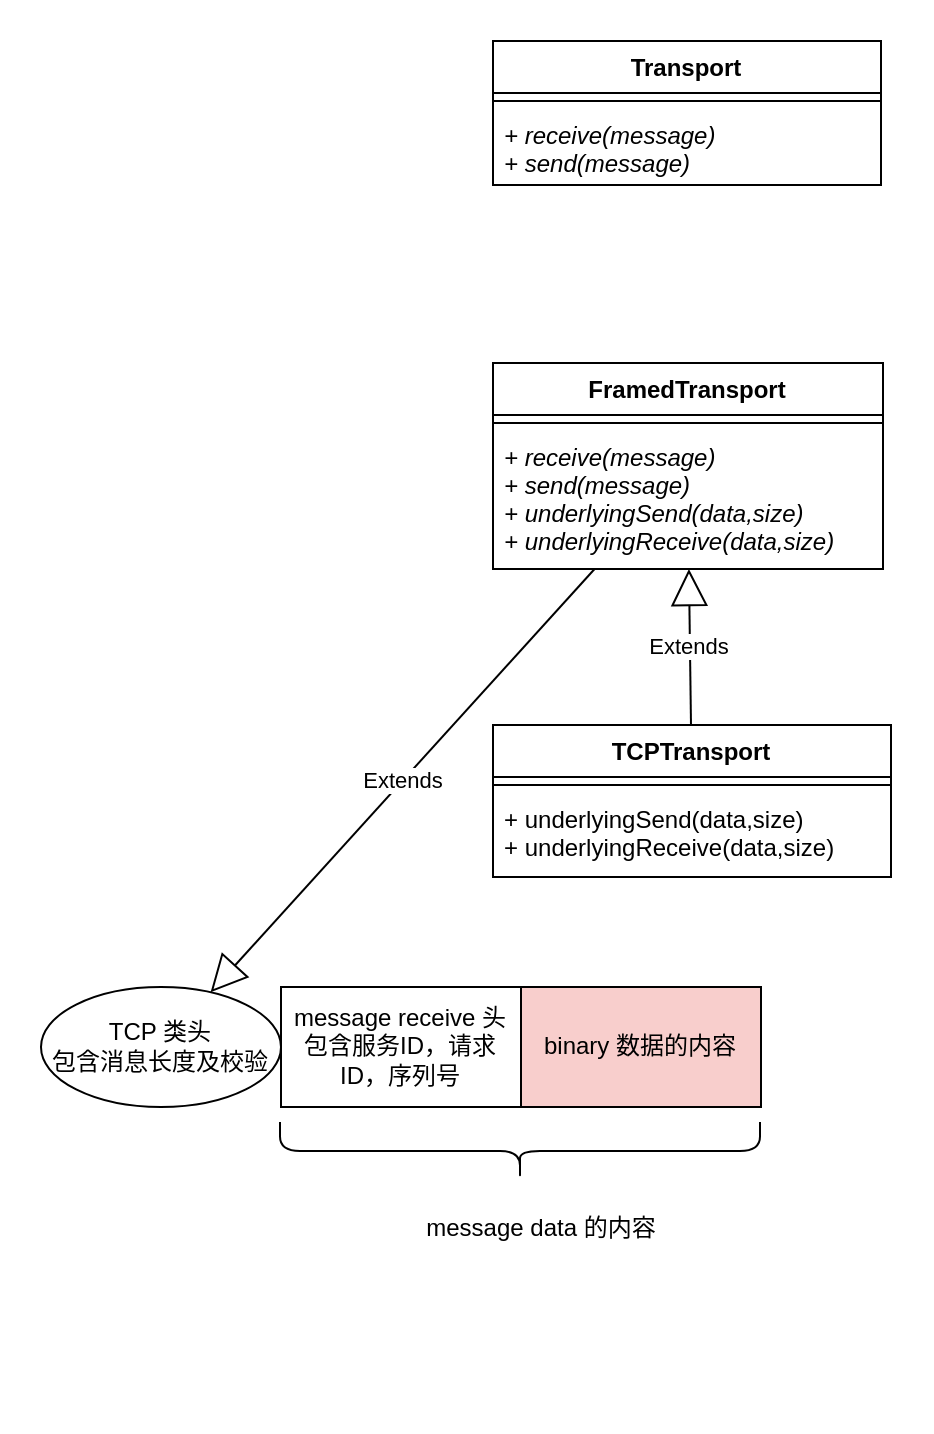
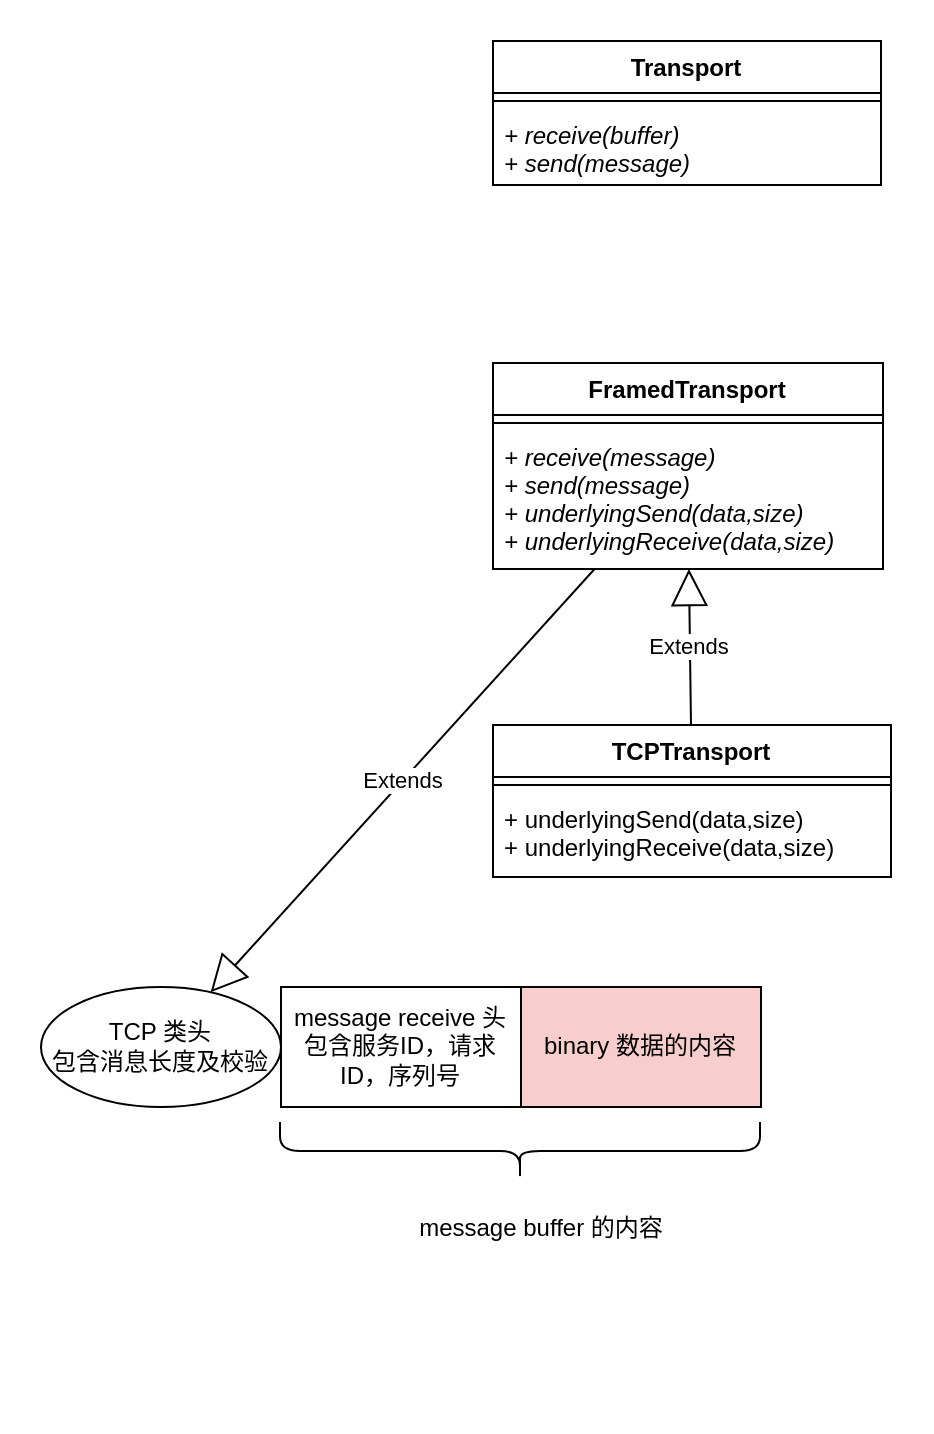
(619, 136) -> (612, 136)
(542, 1229) -> (542, 1229)
